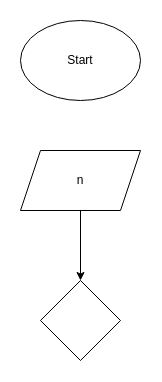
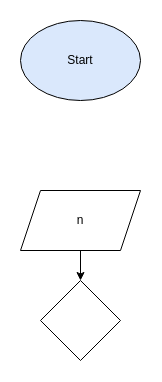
(81, 61) -> (81, 61)
(81, 181) -> (81, 221)
